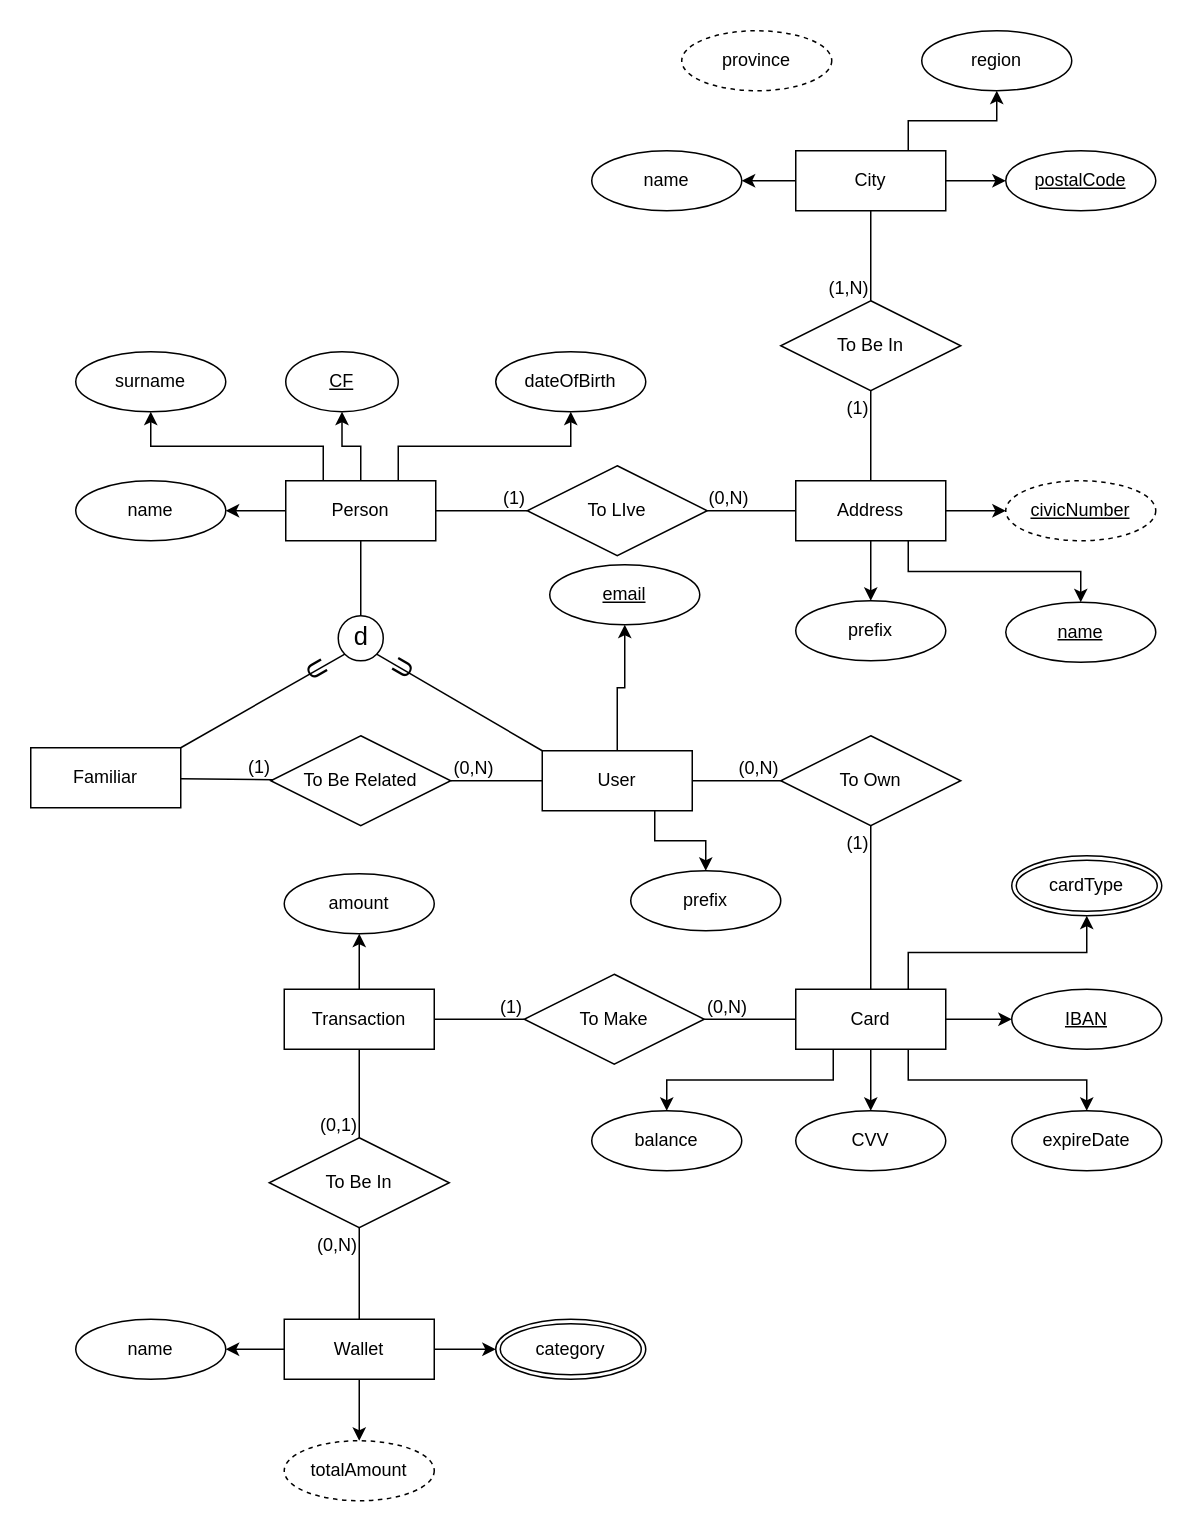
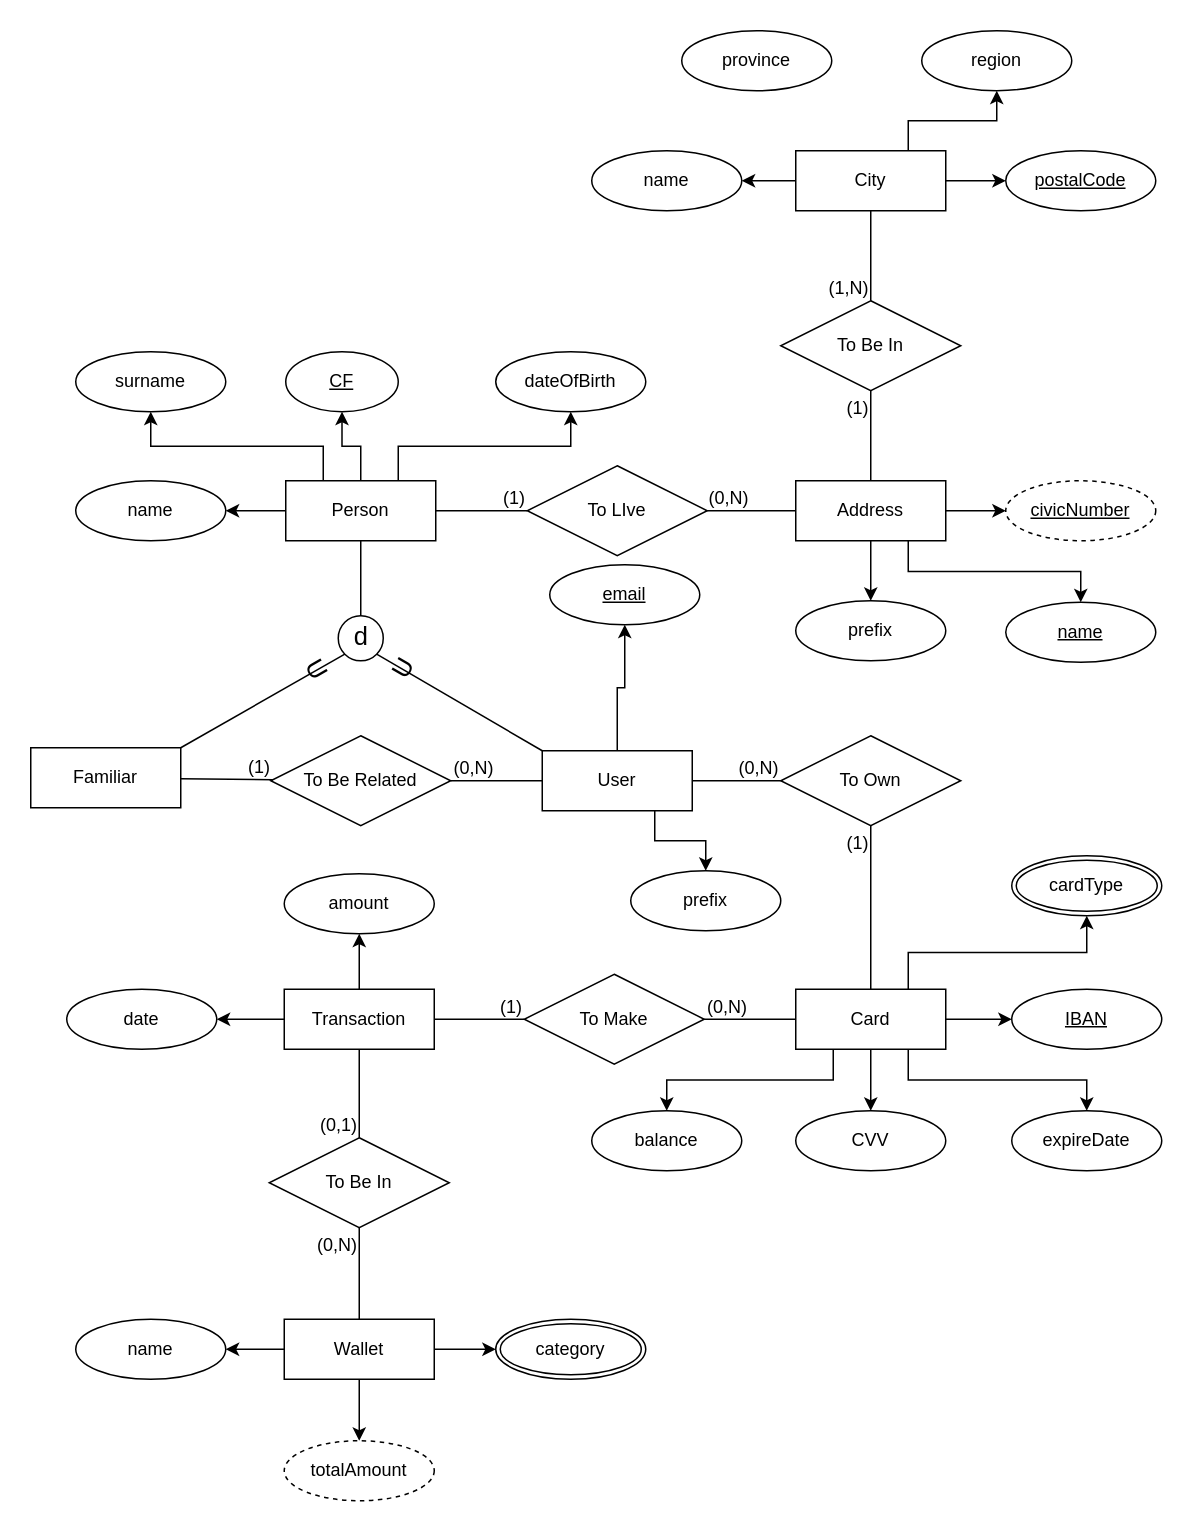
(757, 61) -> (757, 61)
none -> (142, 1019)
none -> (256, 1019)
